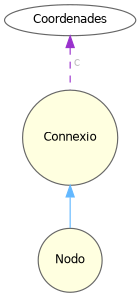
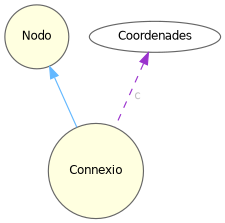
(70, 213) -> (66, 102)
